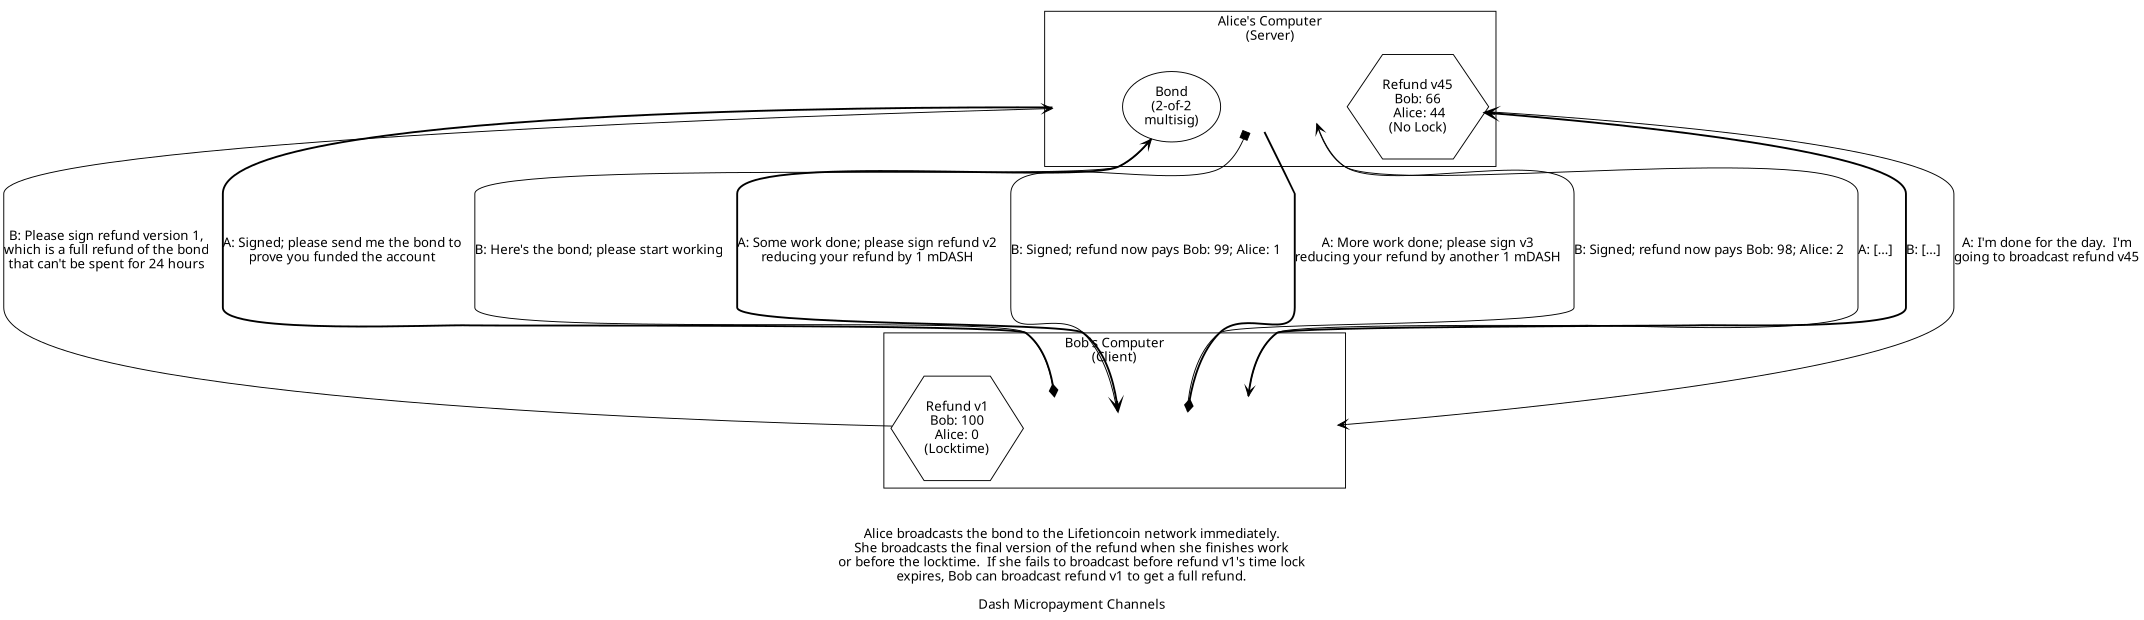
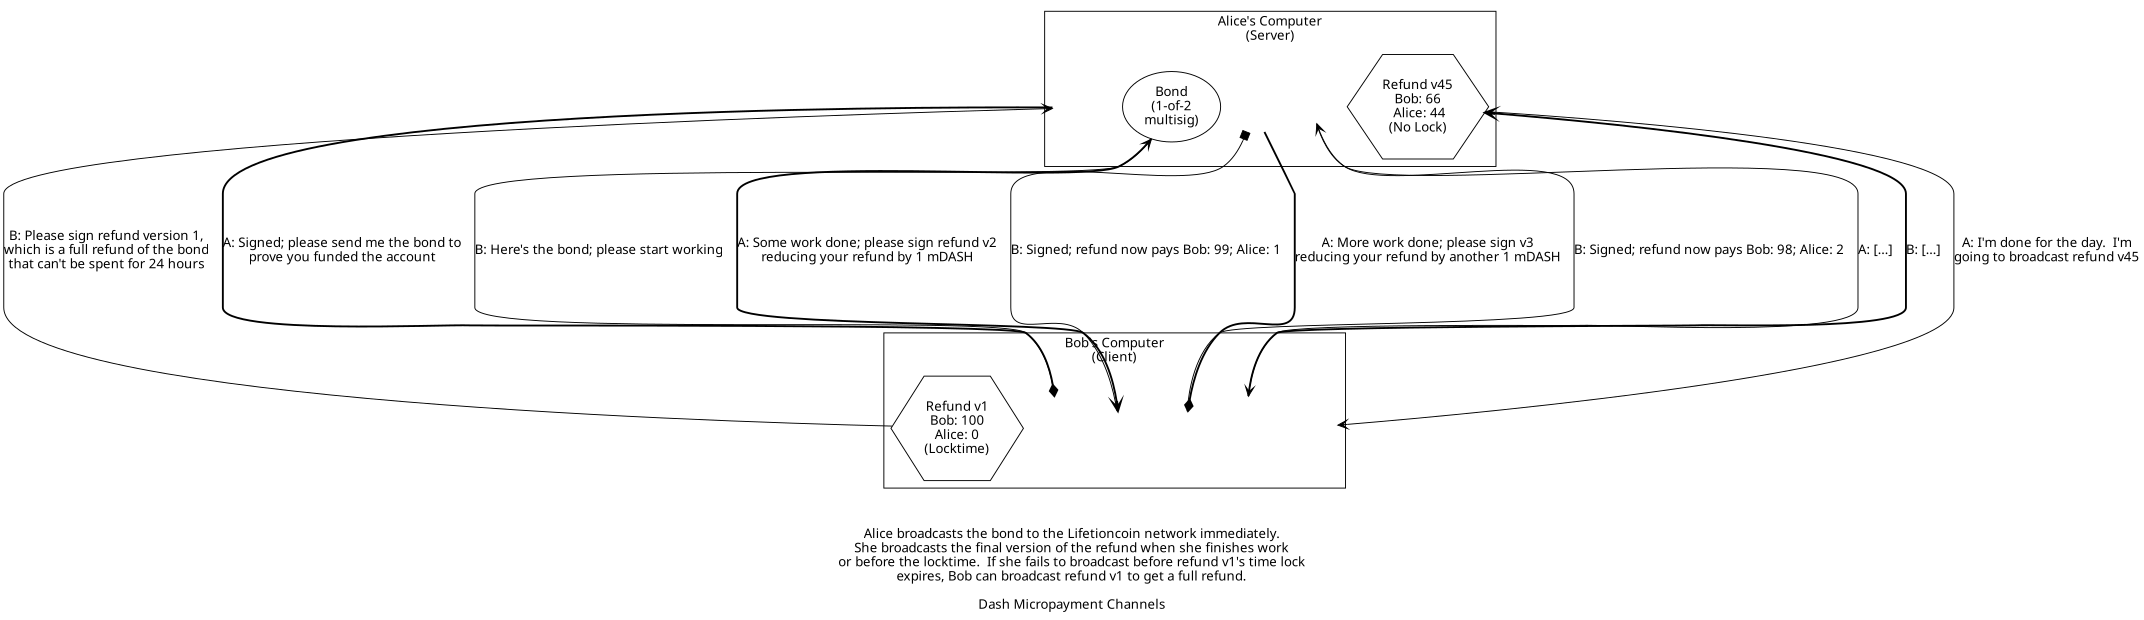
(1172, 107) -> (1172, 107)
